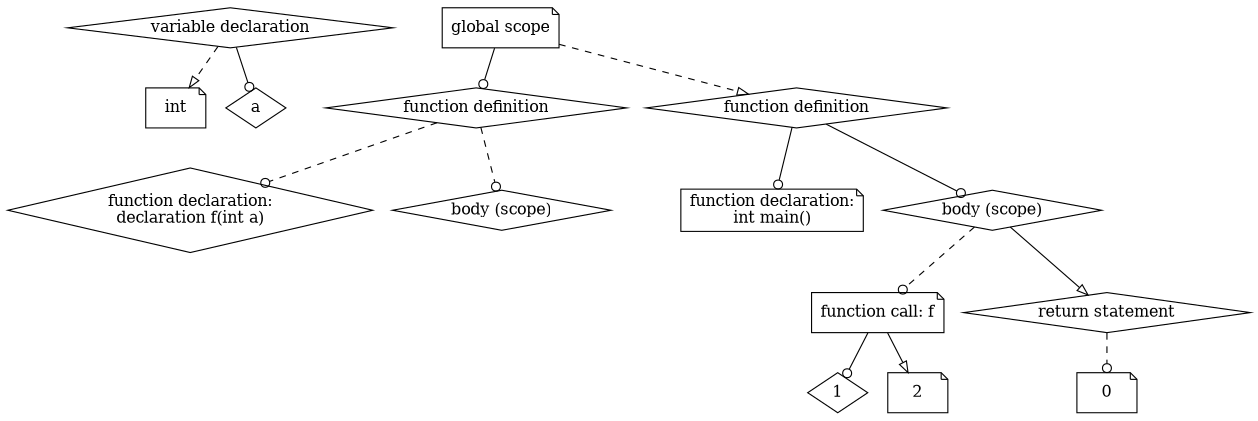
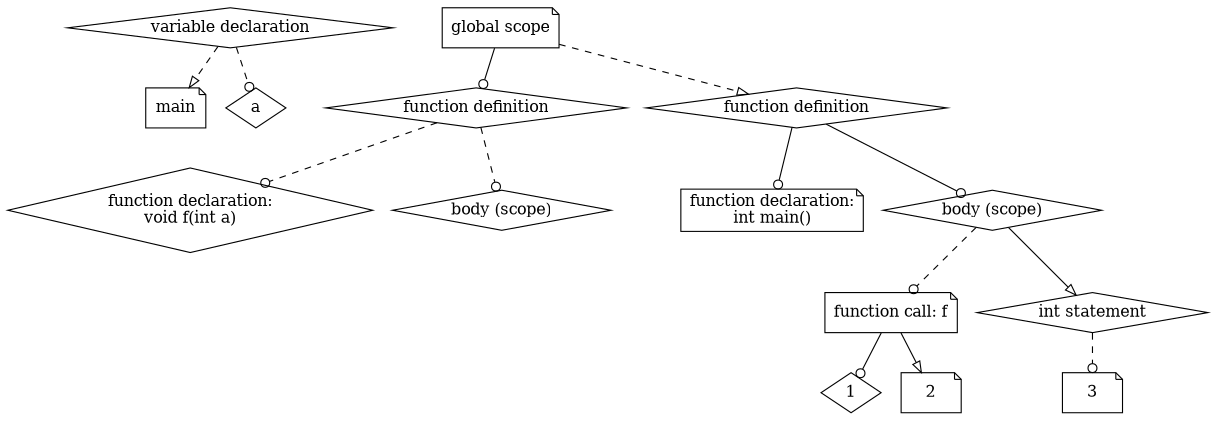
(242, 65) -> (242, 65)
(176, 108) -> (176, 108)
(190, 210) -> (190, 210)
(1107, 313) -> (1092, 313)
(1107, 393) -> (1092, 393)
